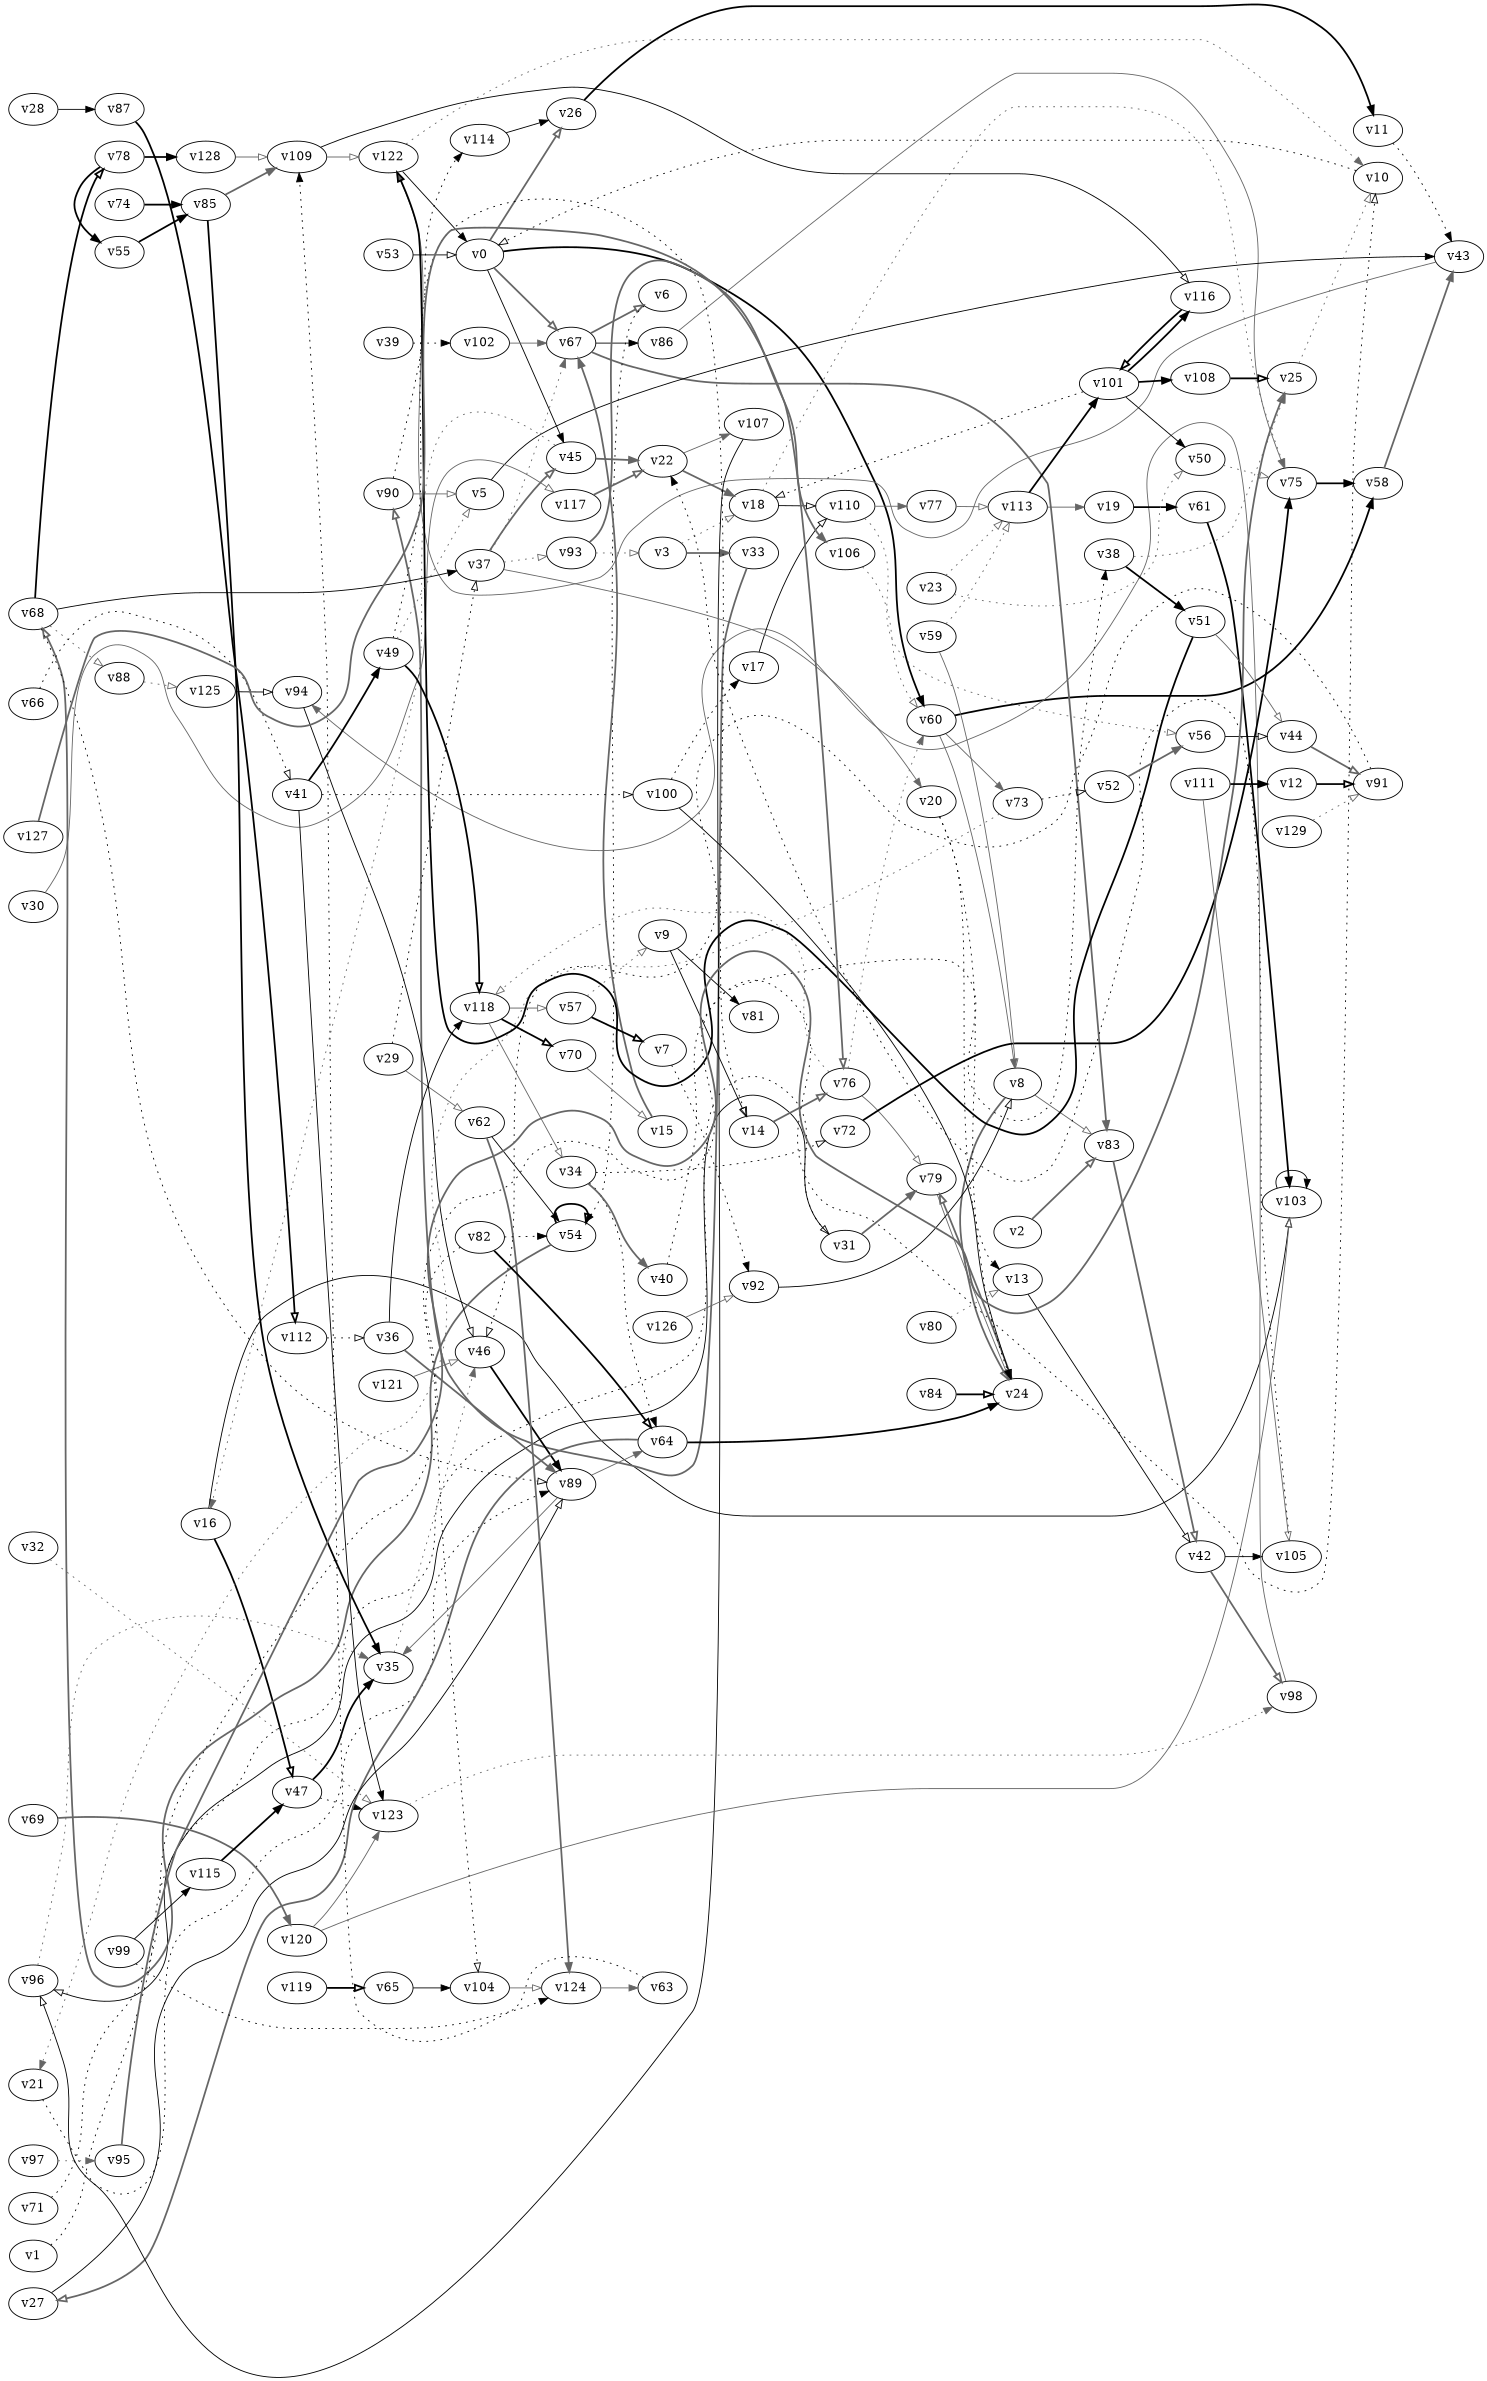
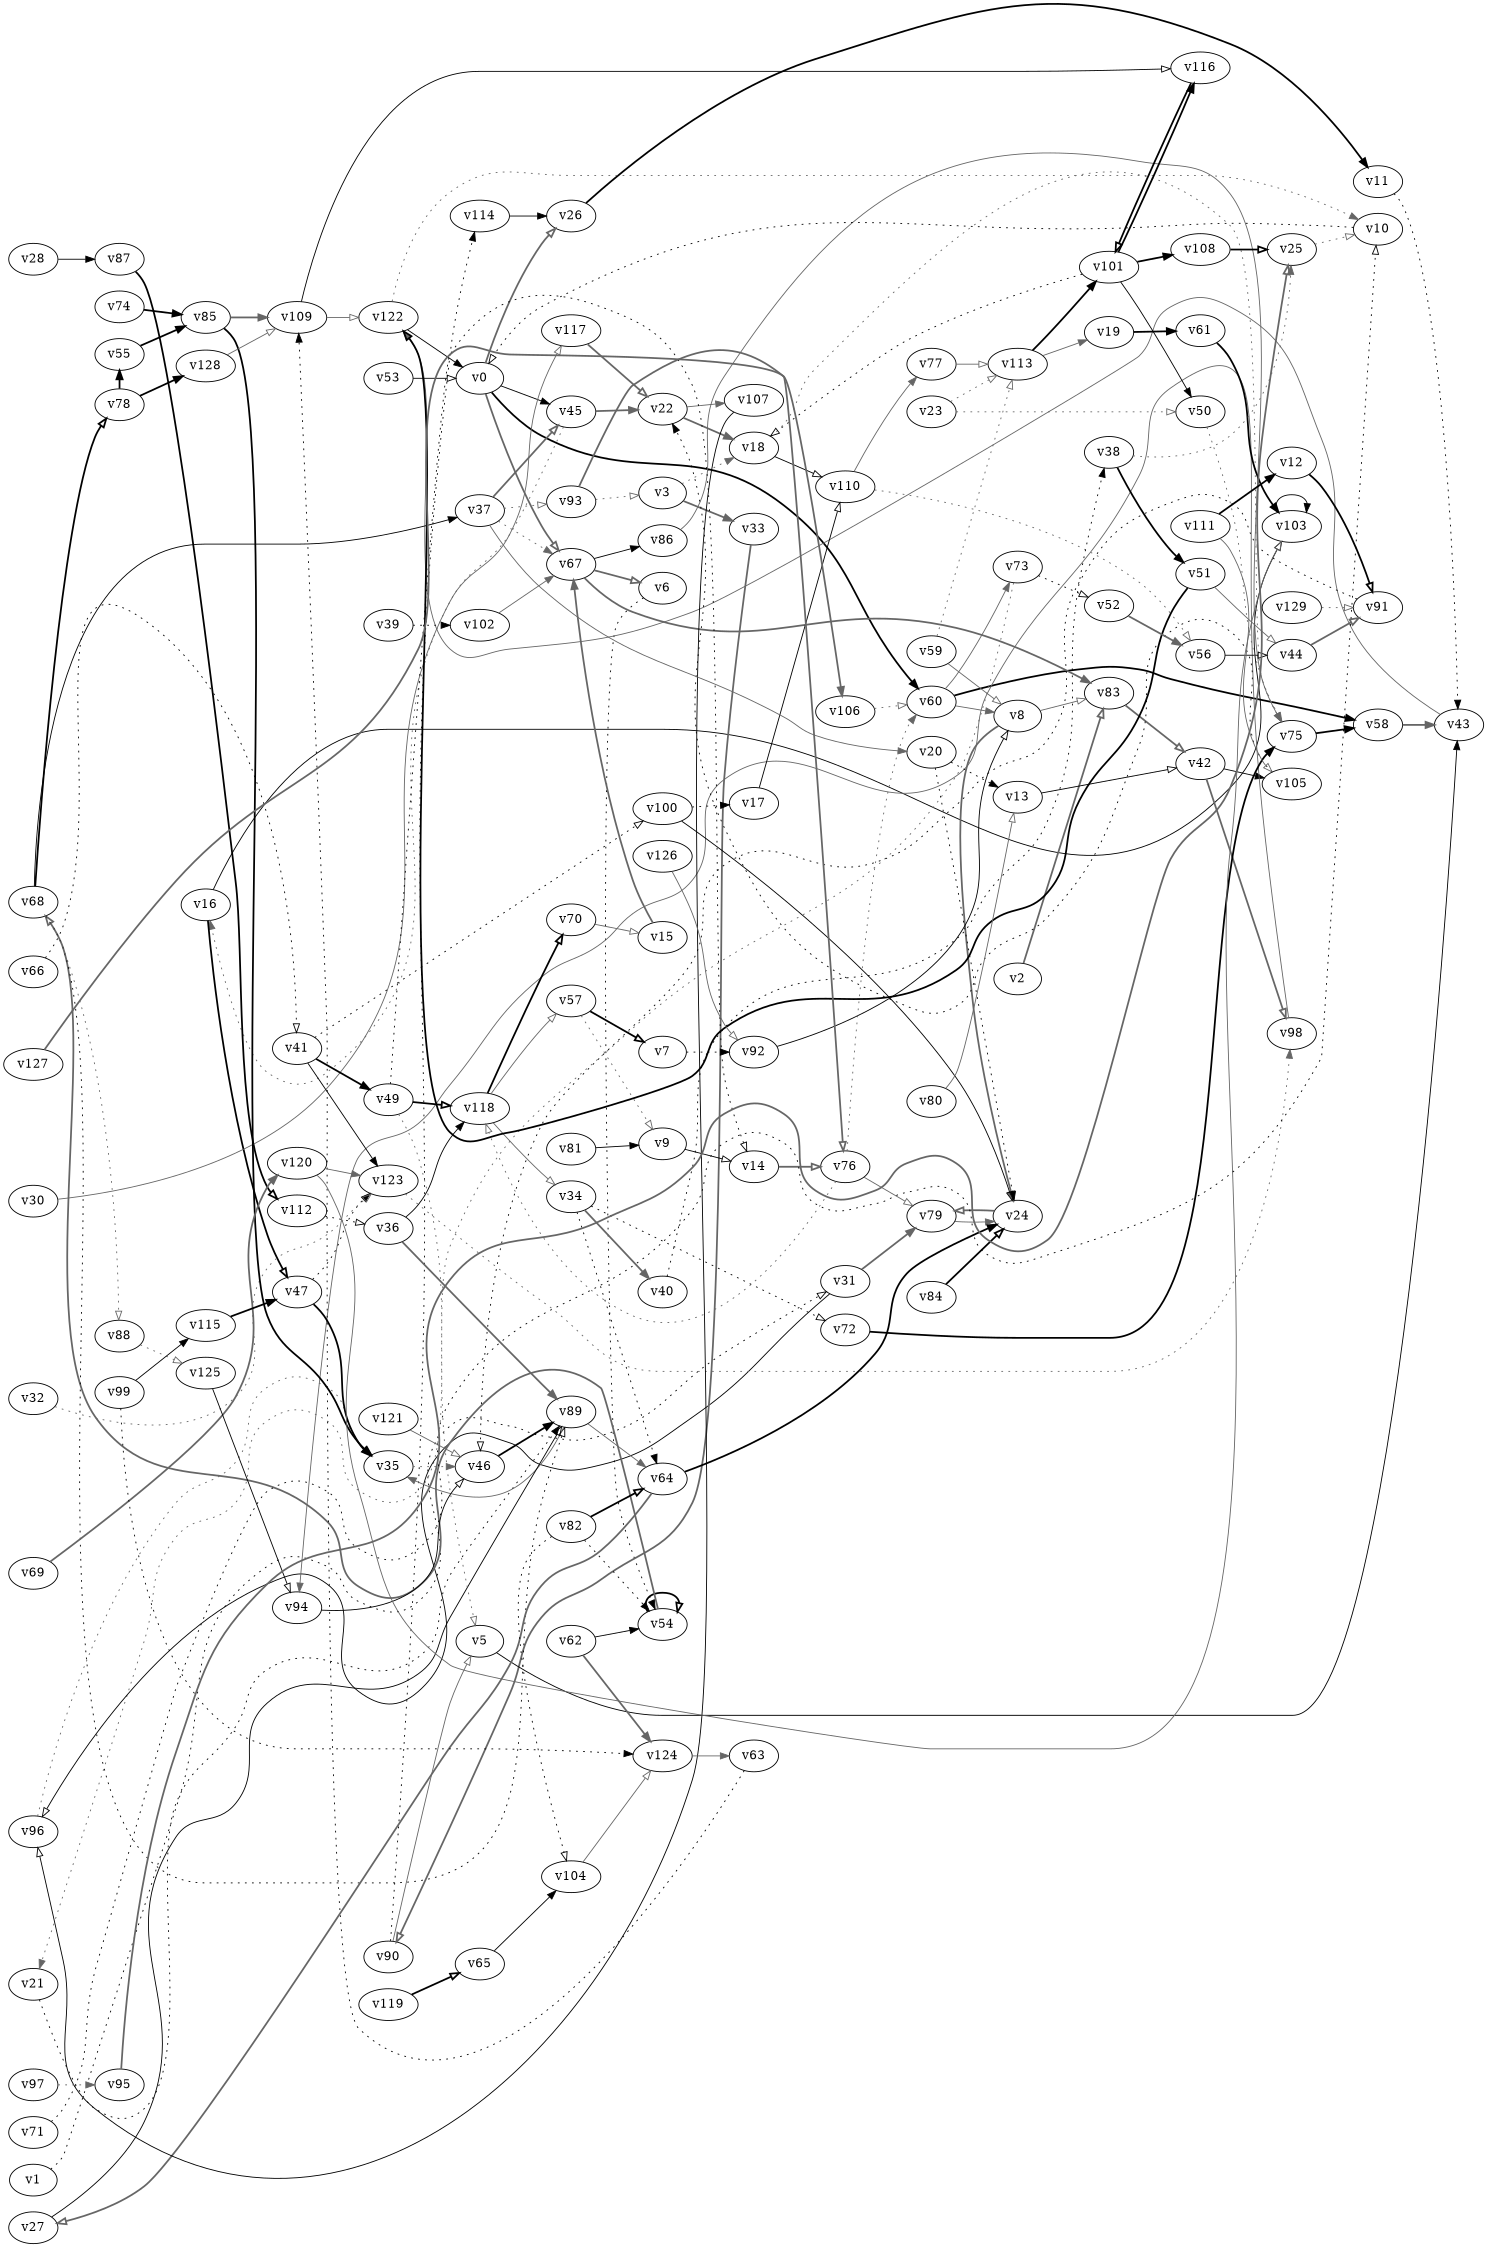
(704, 532) -> (701, 474)
(699, 968) -> (613, 1147)
(388, 1059) -> none
(968, 1307) -> (988, 944)
